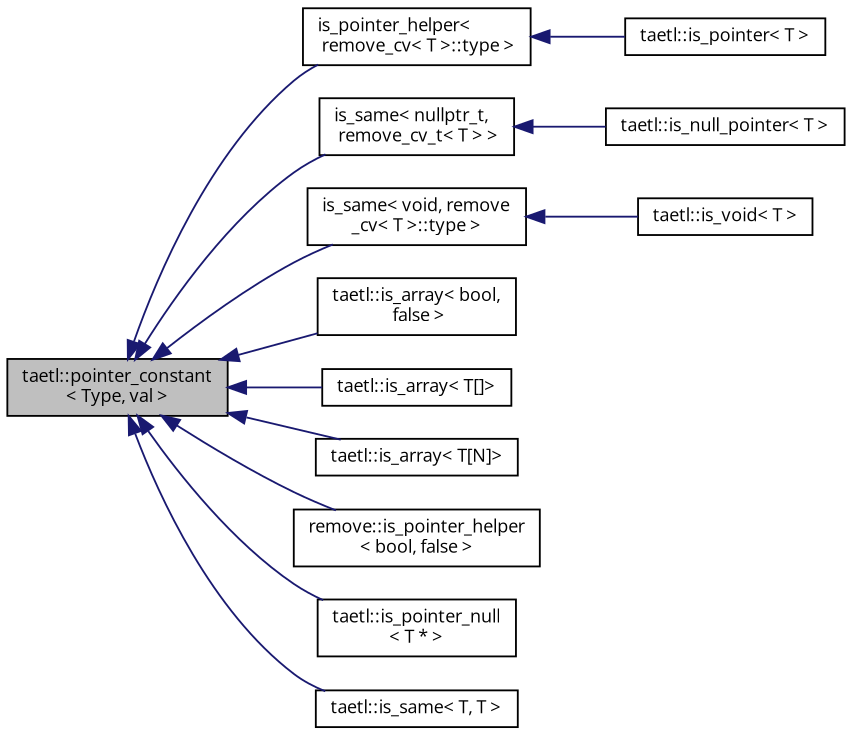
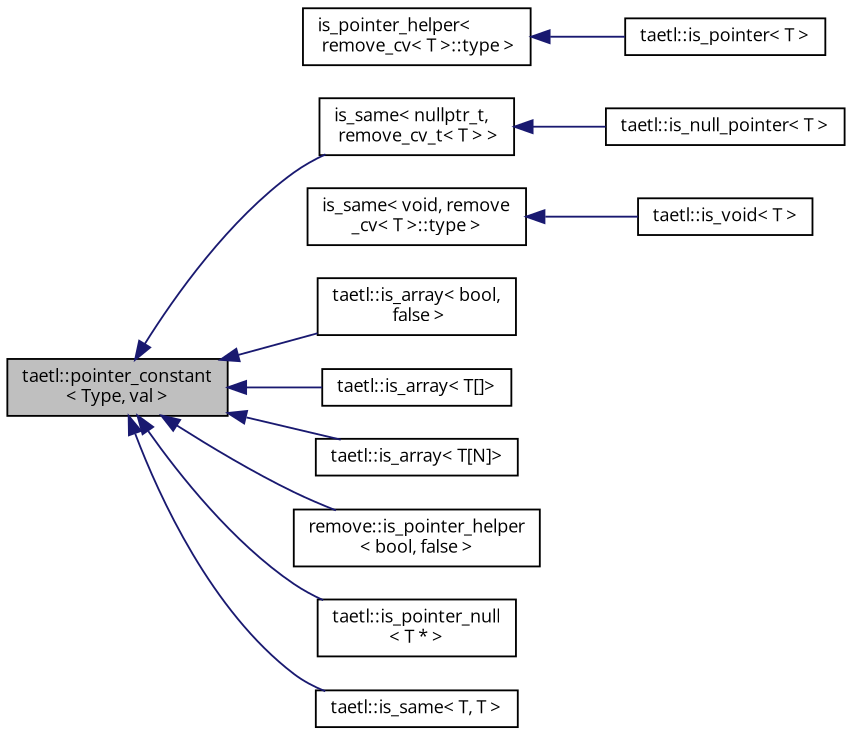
(206, 188) -> none
(247, 291) -> none
